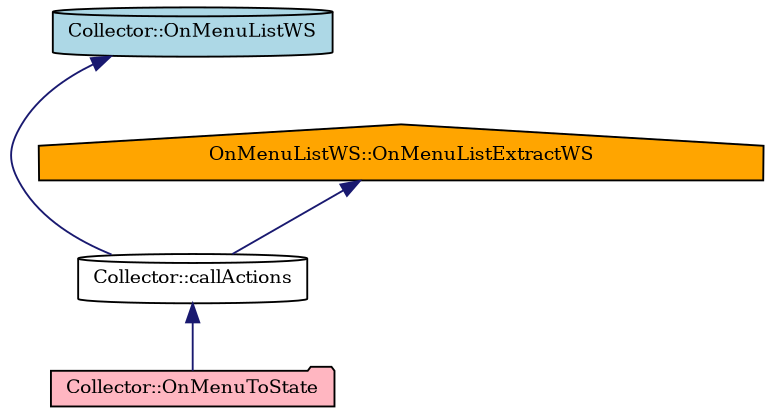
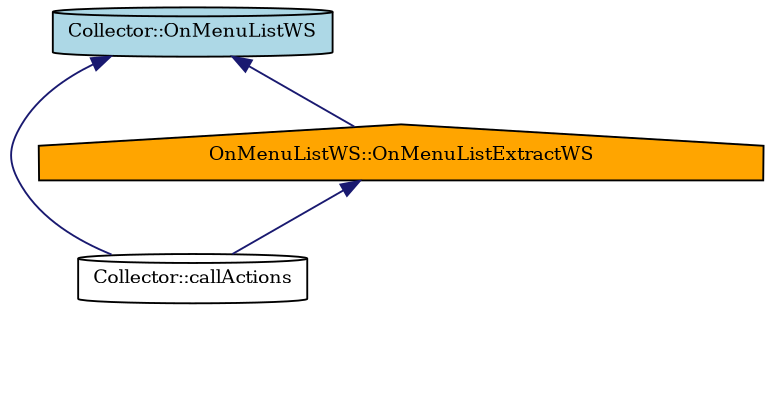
none -> (302, 96)
(193, 389) -> none
